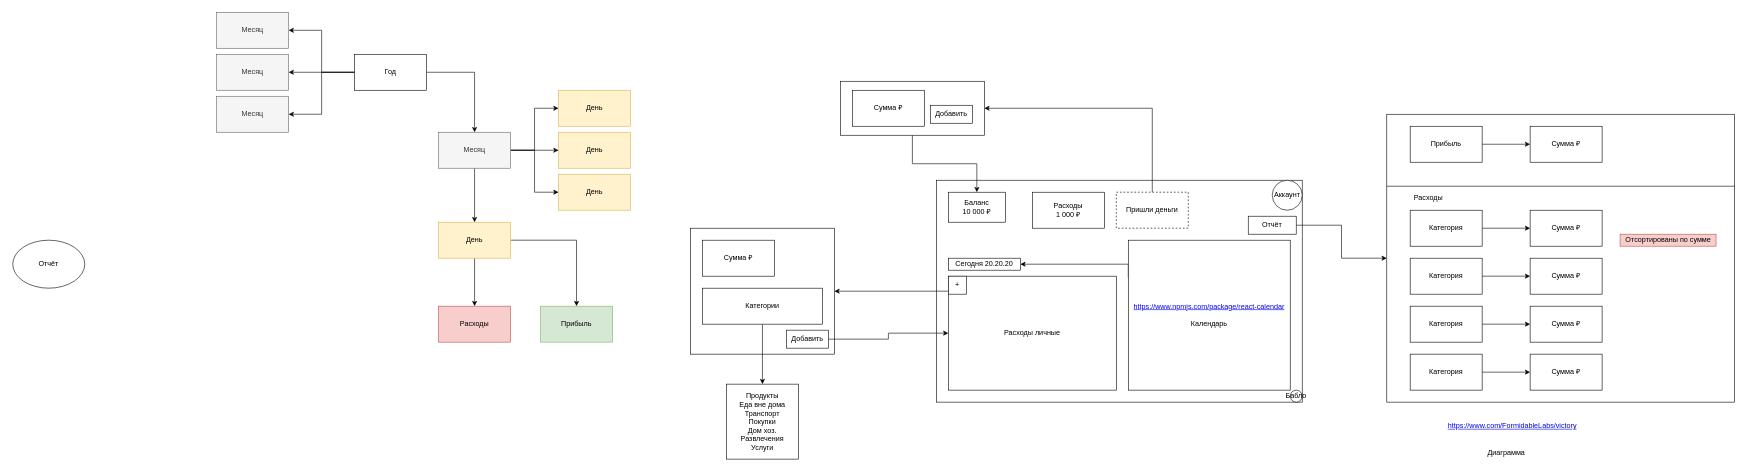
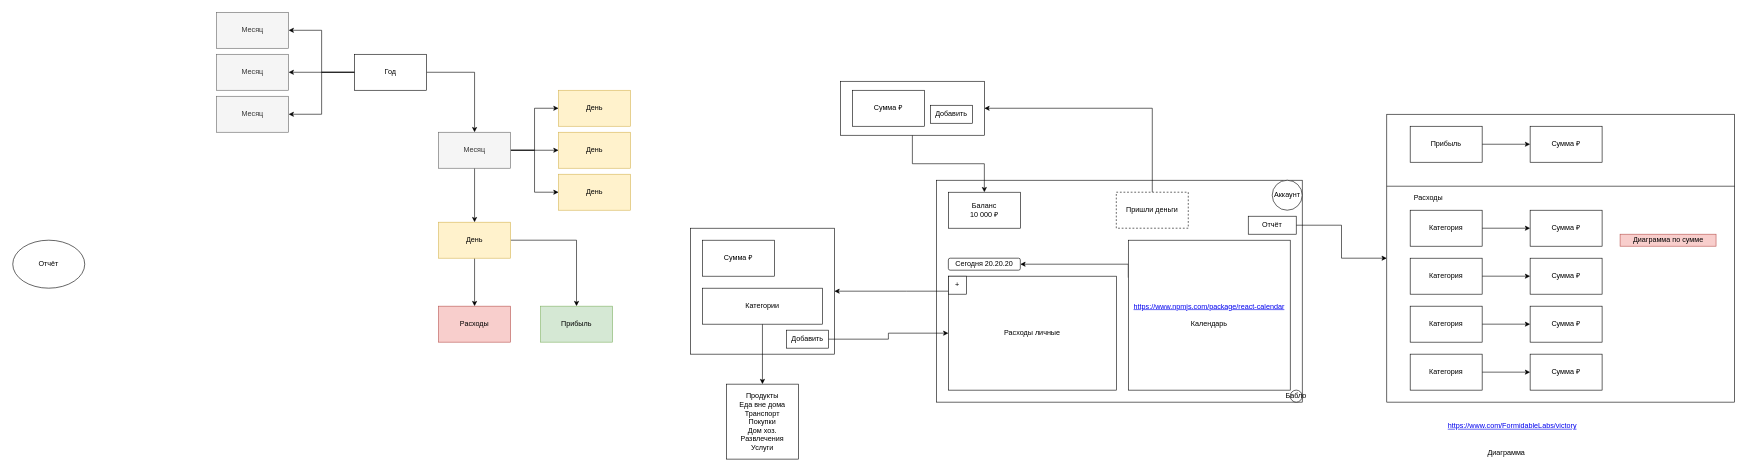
(977, 207) -> (984, 210)
(1068, 210) -> none
(1669, 240) -> (1669, 240)
(984, 264) -> (984, 264)
